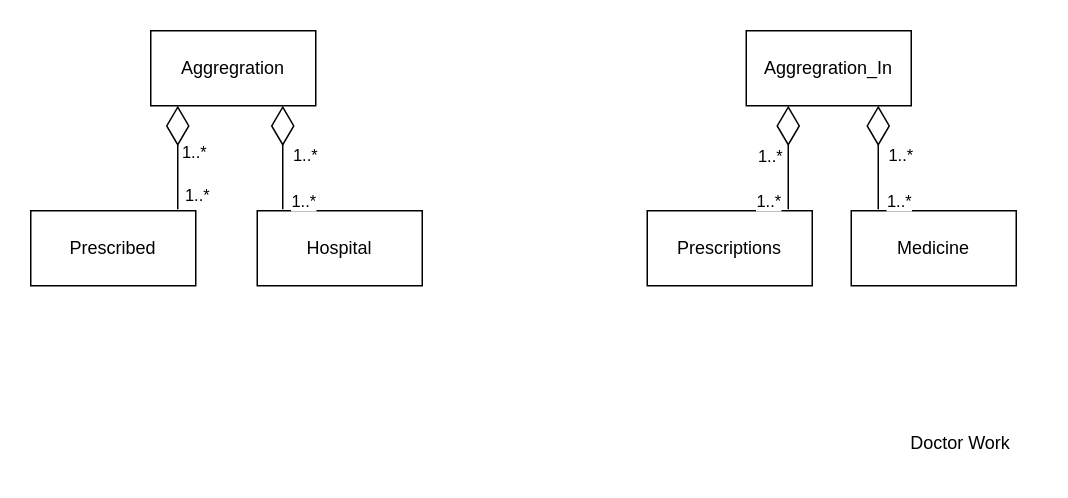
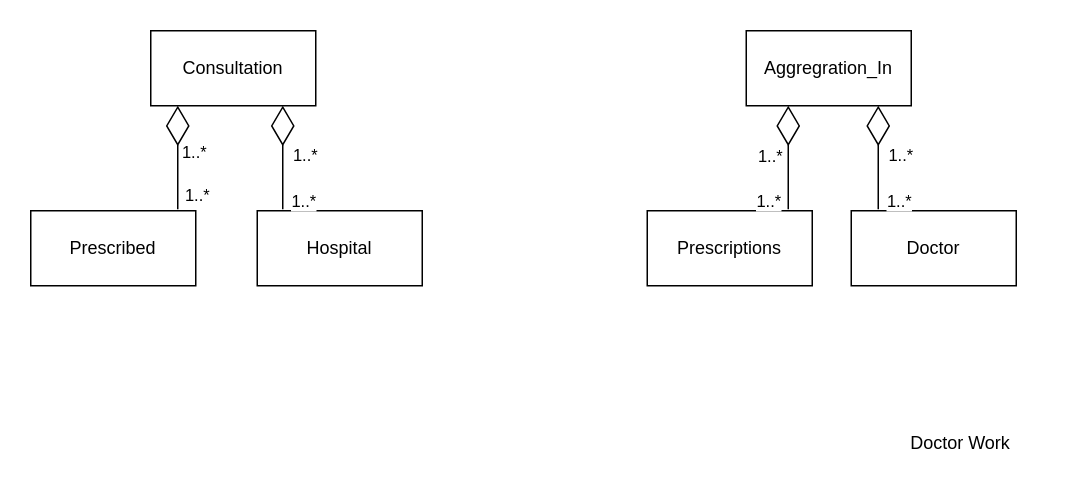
(233, 68) -> (233, 68)
(934, 248) -> (934, 248)
